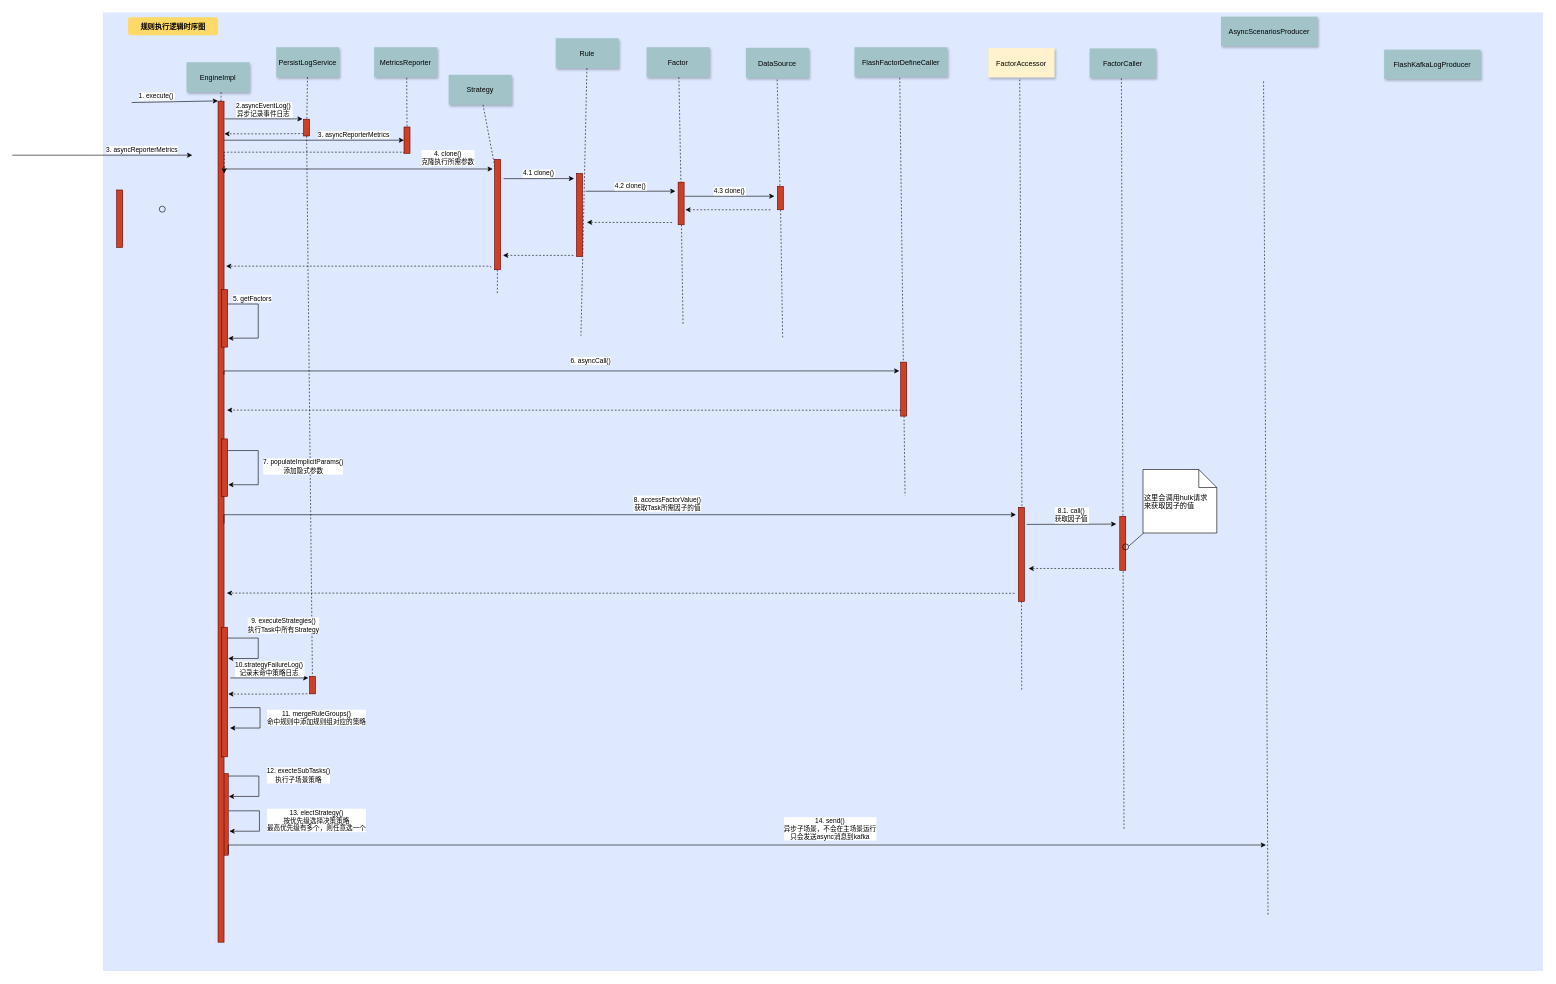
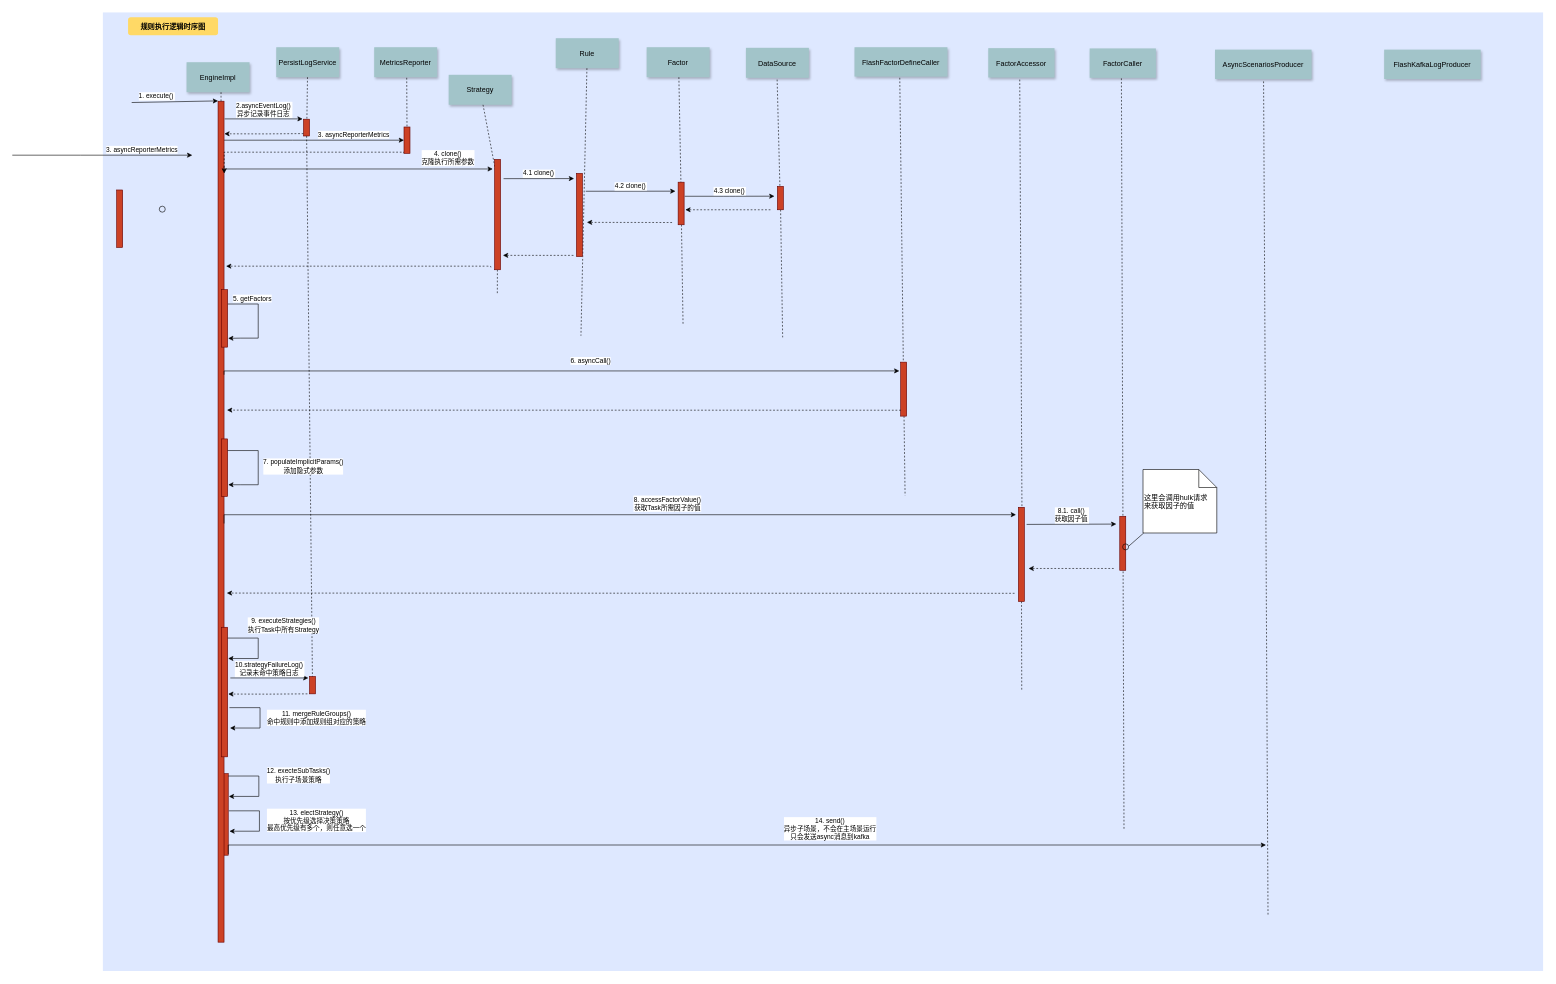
(1270, 31) -> (1264, 64)
(1022, 63) -> (1022, 63)
